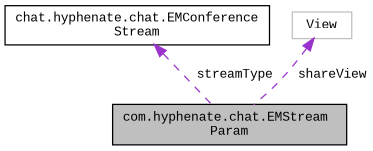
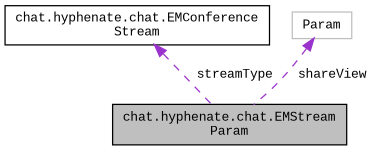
(322, 25) -> (322, 25)
(230, 125) -> (230, 125)
